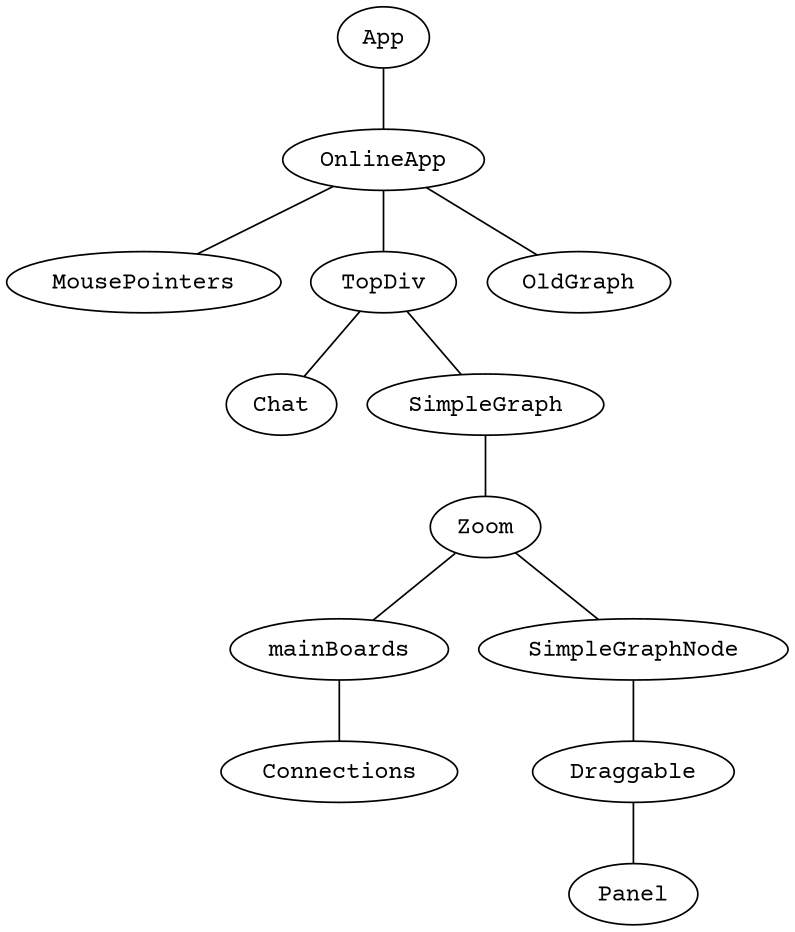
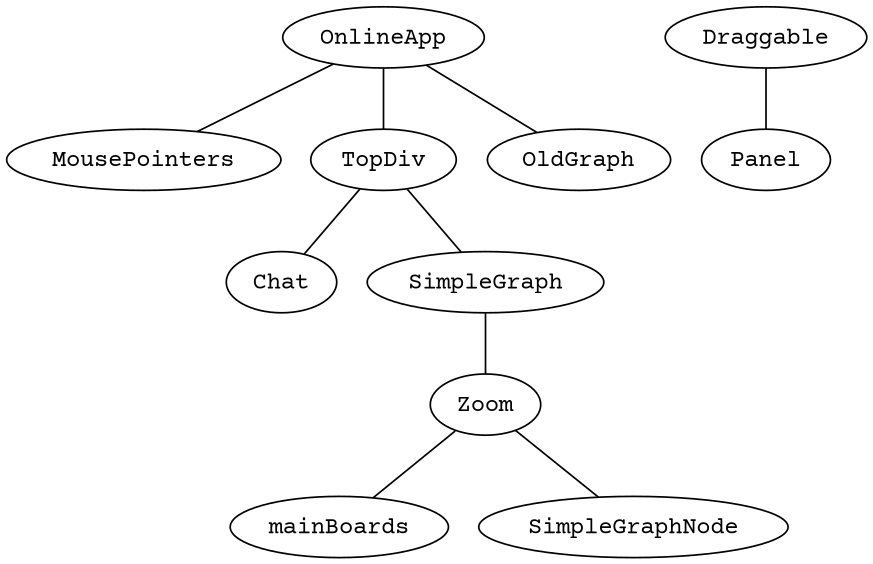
(384, 37) -> none
(633, 711) -> none
(339, 772) -> none
